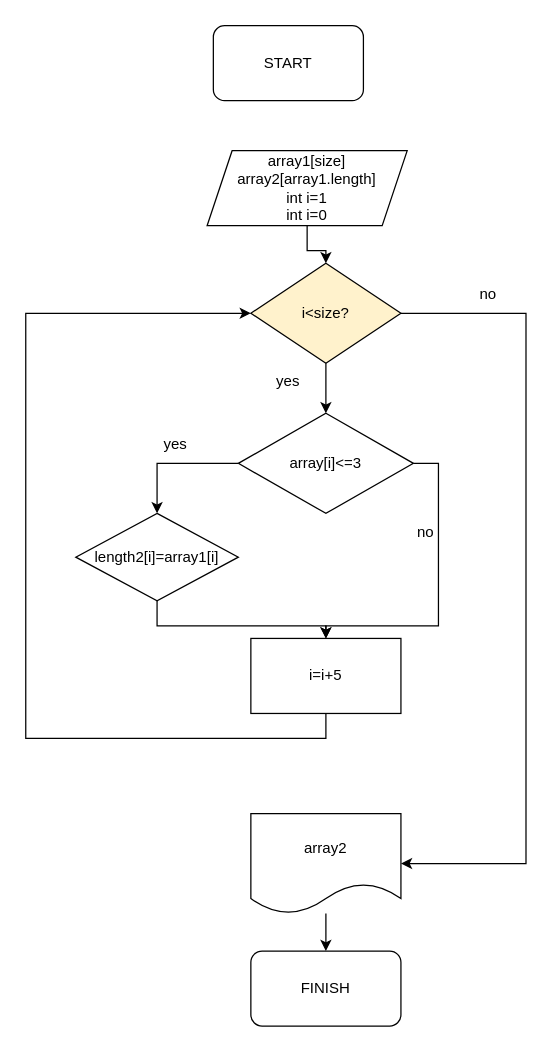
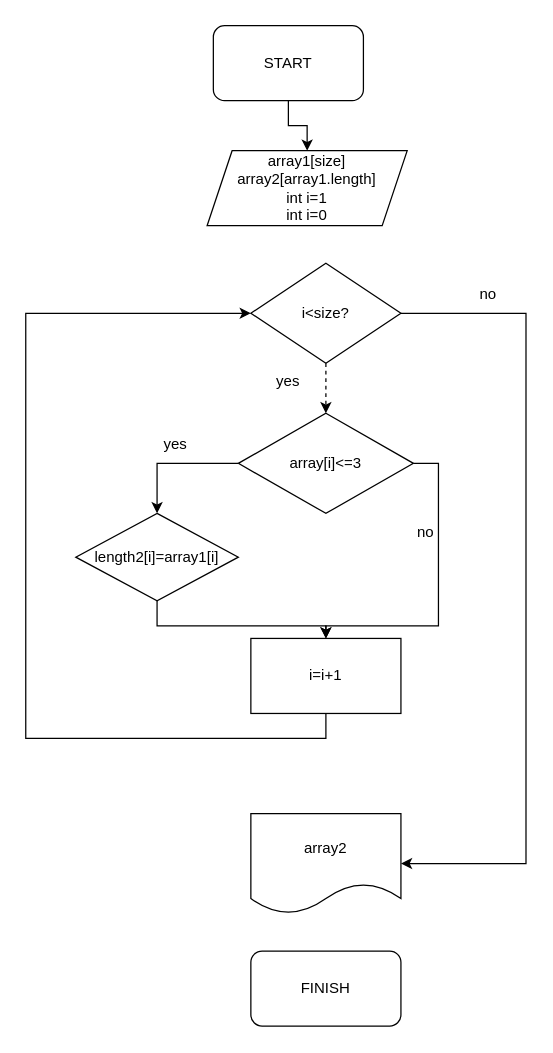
none -> (293, 126)
(307, 249) -> none
(326, 313) -> (326, 313)
(326, 383) -> (326, 383)
(326, 676) -> (326, 676)
(326, 936) -> none
